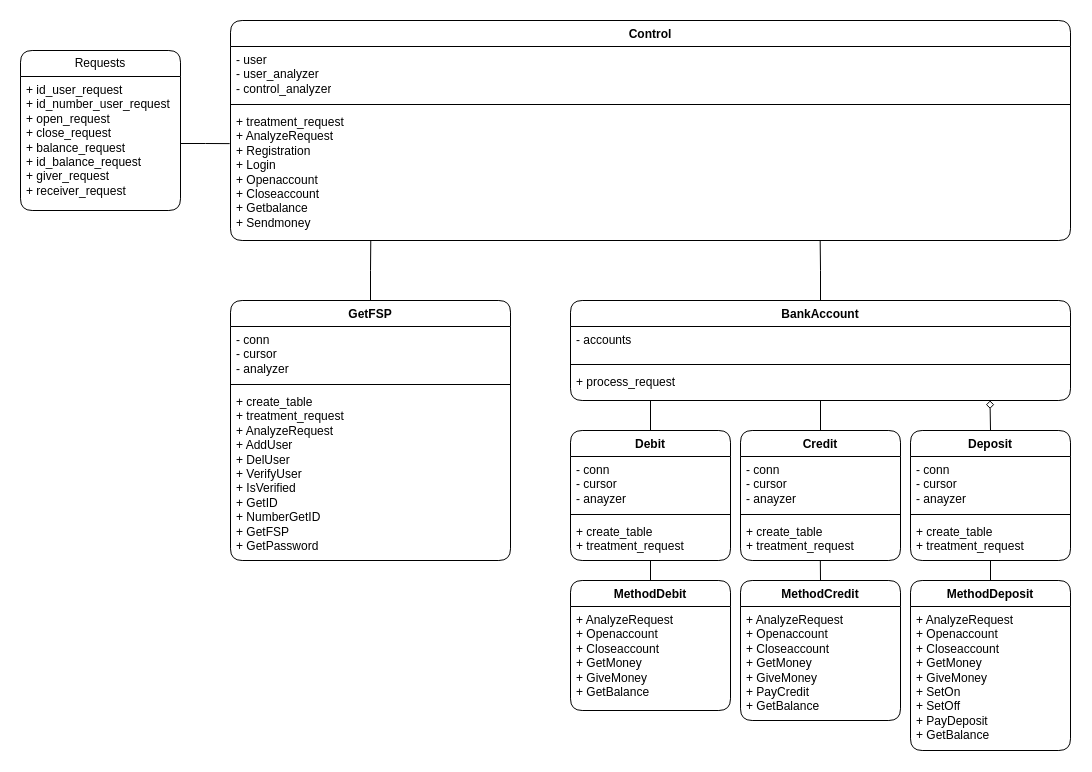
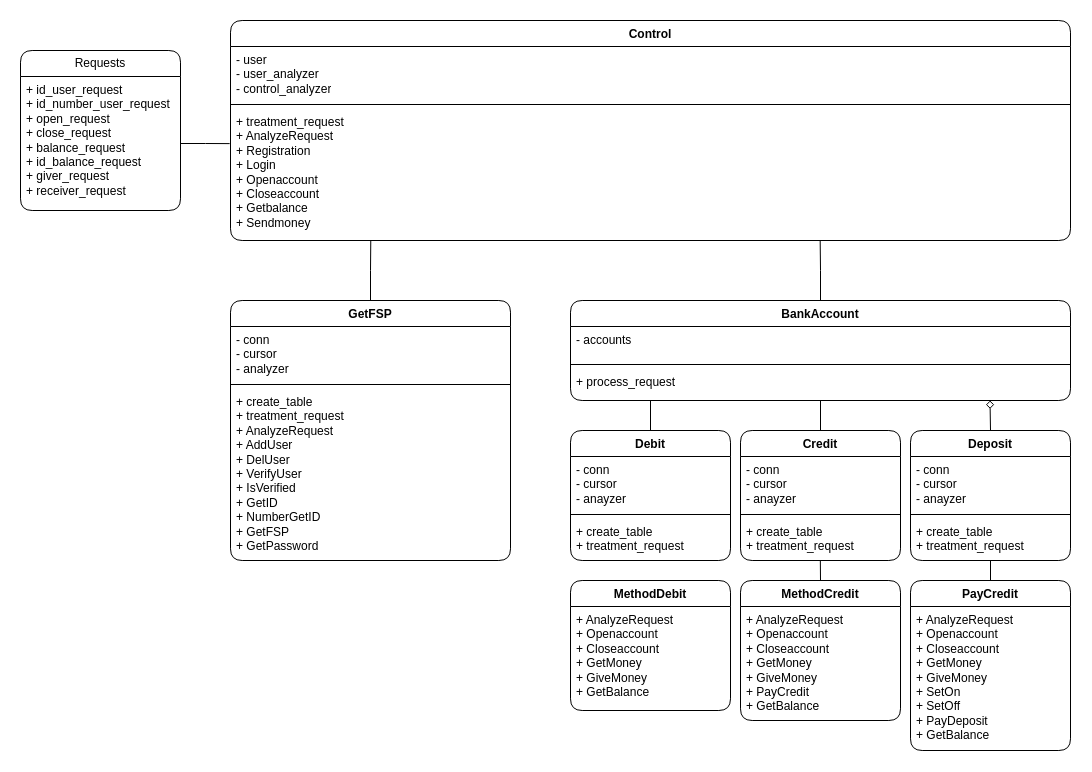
(651, 572) -> none
(991, 595) -> (991, 595)
